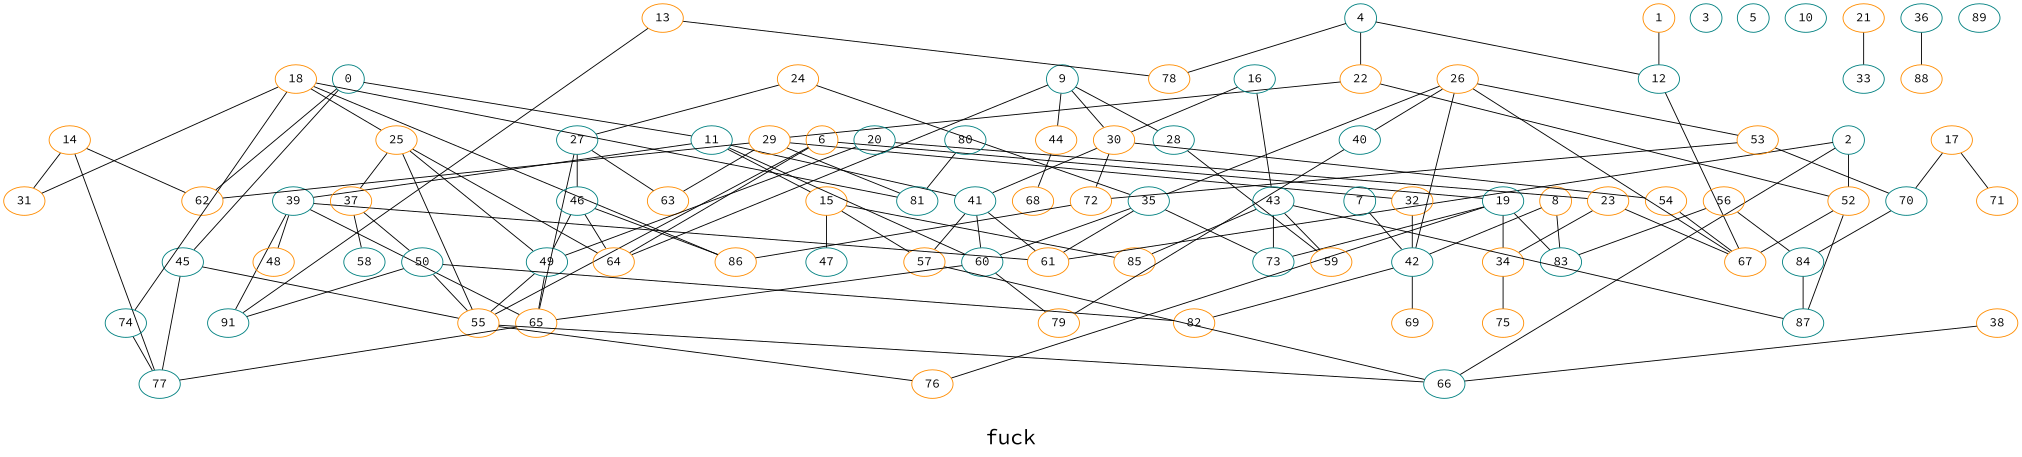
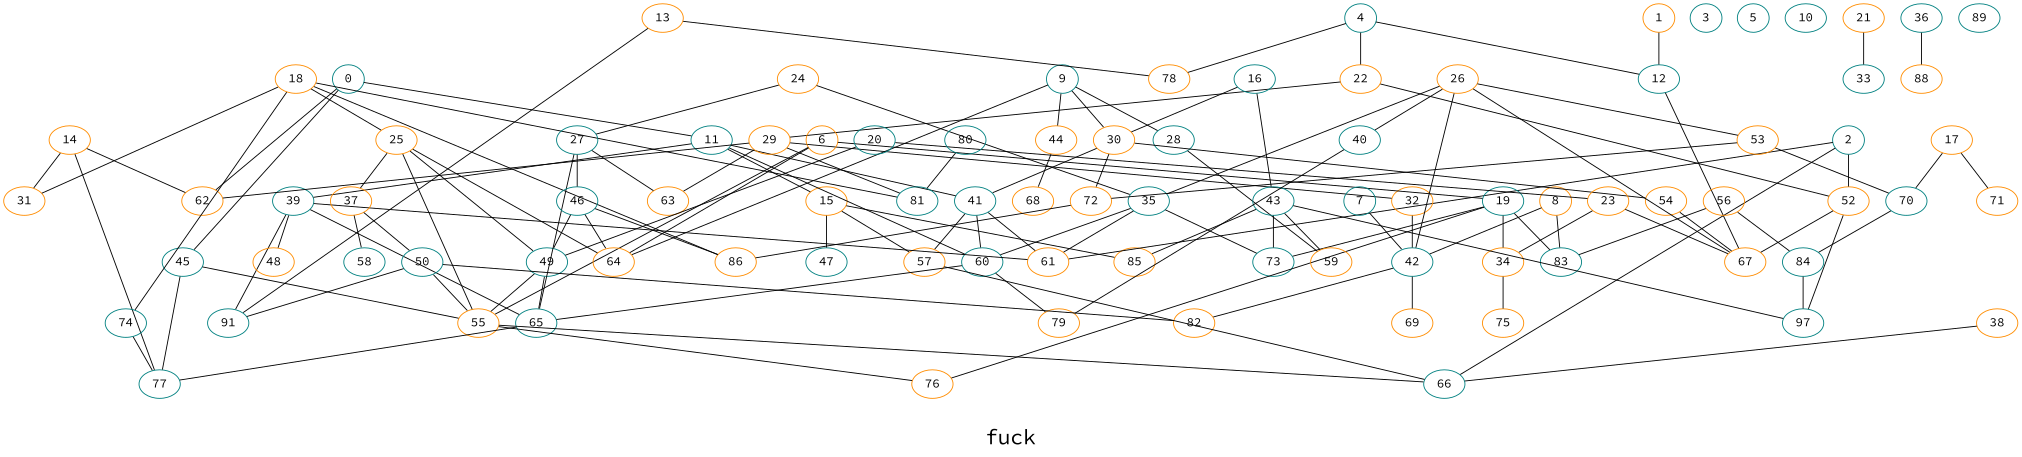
(536, 323) -> (536, 323)
(1803, 323) -> (1803, 323)
